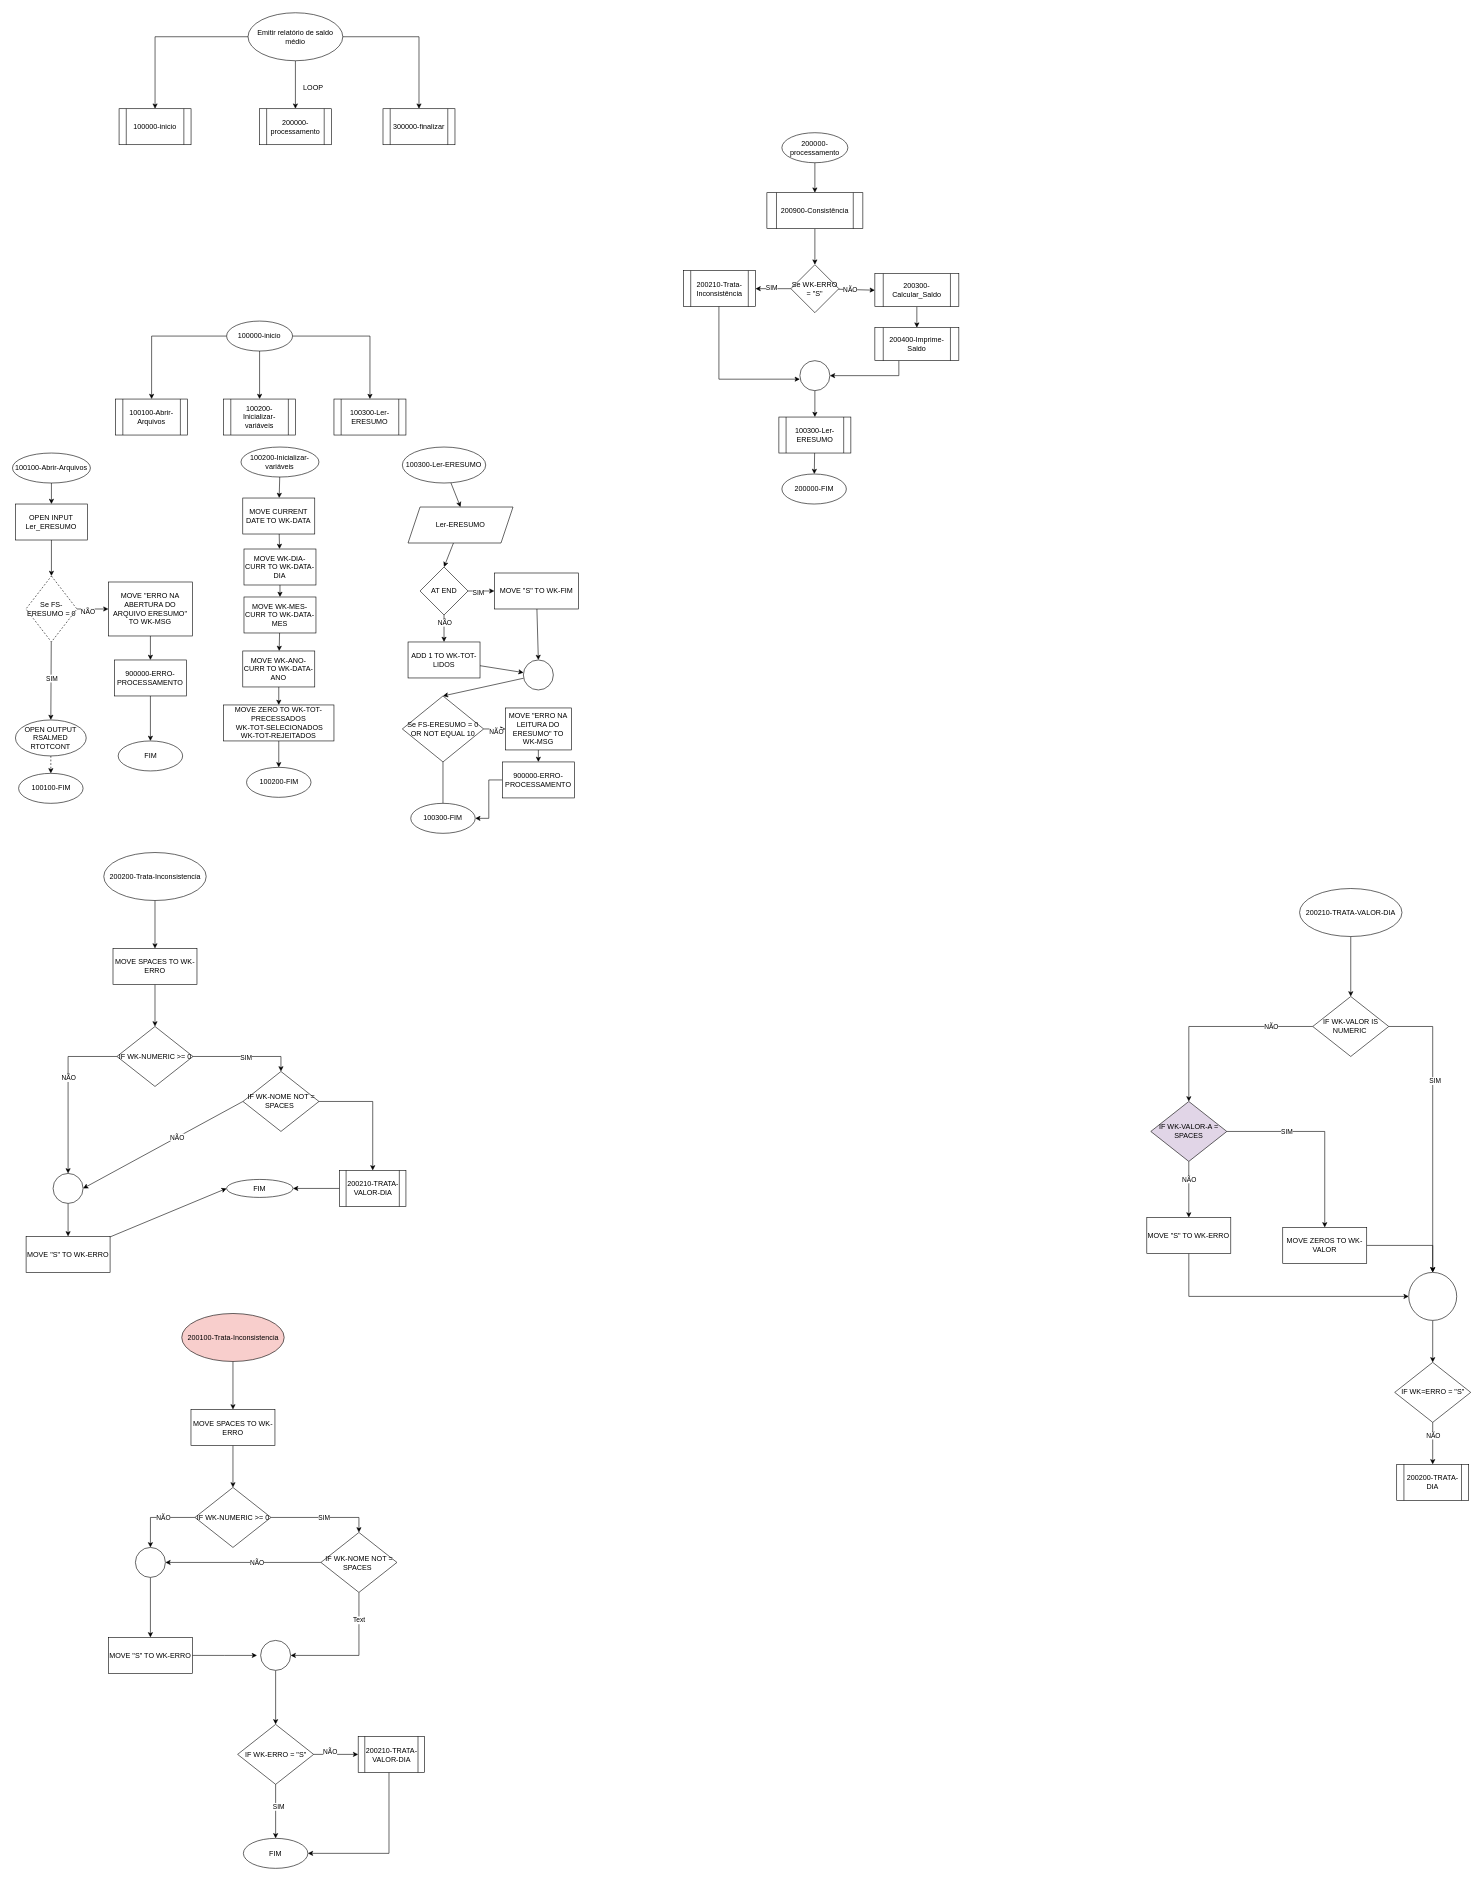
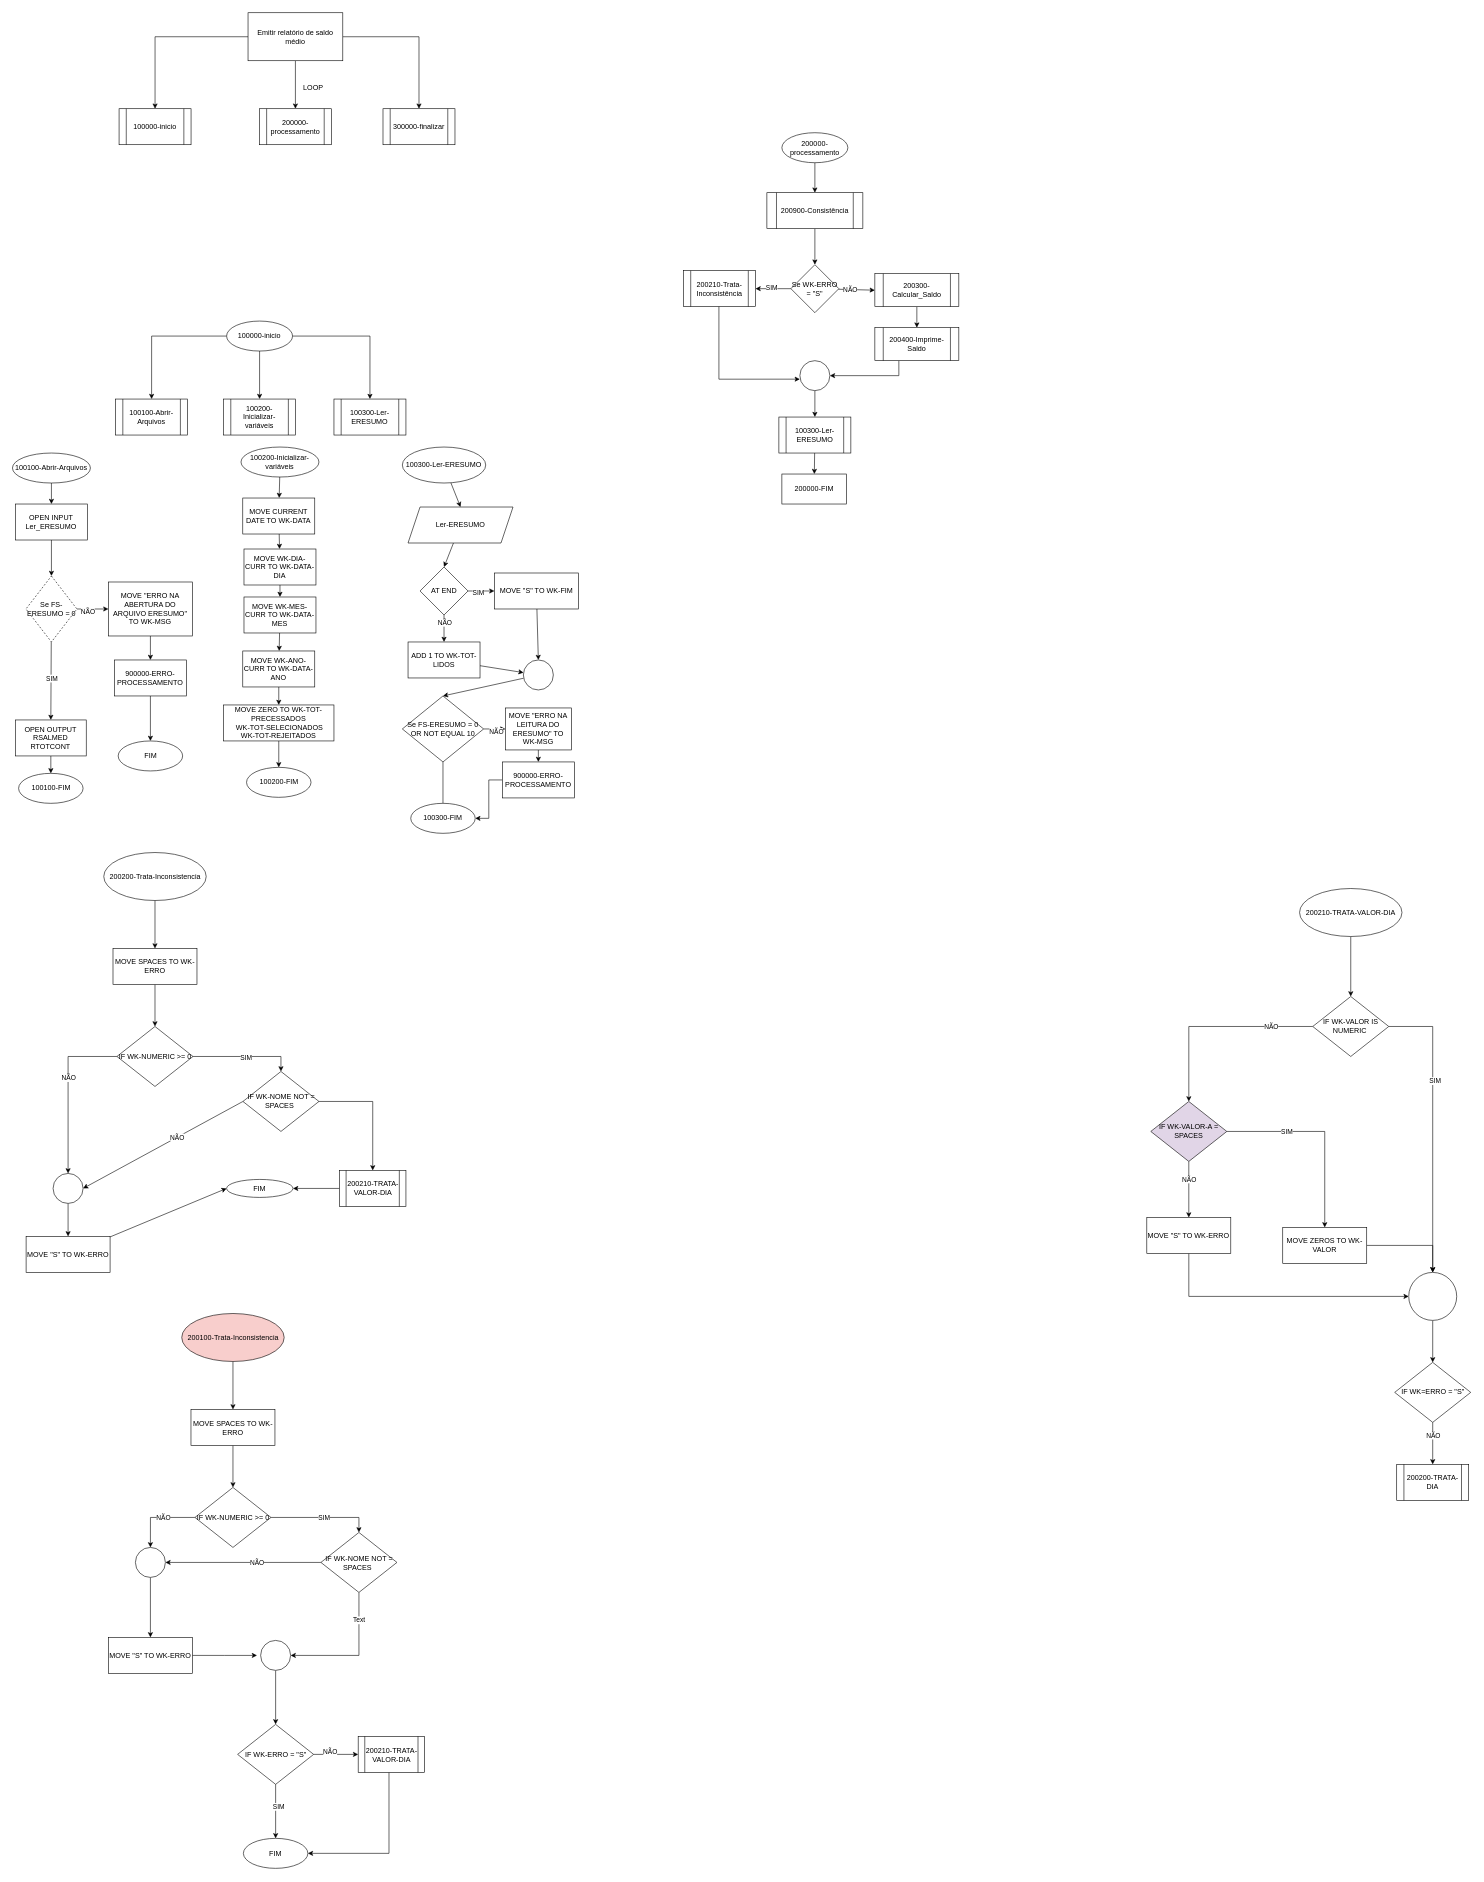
(296, 36) -> (296, 36)
(814, 489) -> (814, 489)
(51, 738) -> (51, 738)
(51, 762) -> (51, 762)
